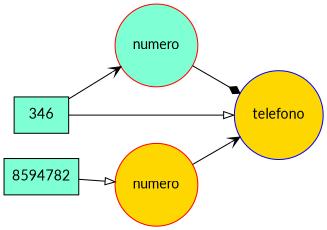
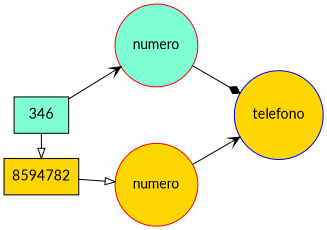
(146, 115) -> (41, 141)
(41, 177) -> (41, 177)
